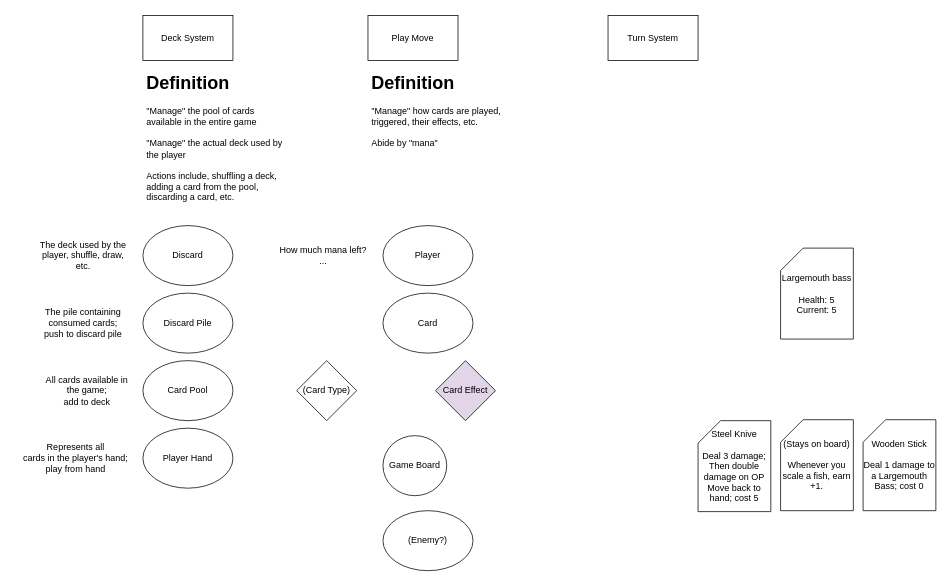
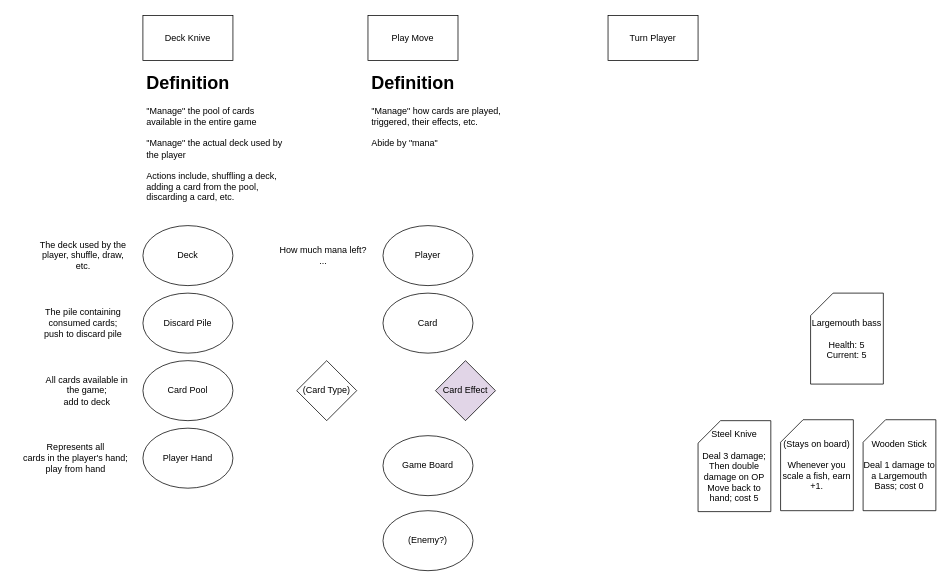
(188, 38) -> (188, 38)
(653, 38) -> (653, 38)
(188, 255) -> (188, 255)
(817, 293) -> (847, 338)
(415, 465) -> (428, 465)
